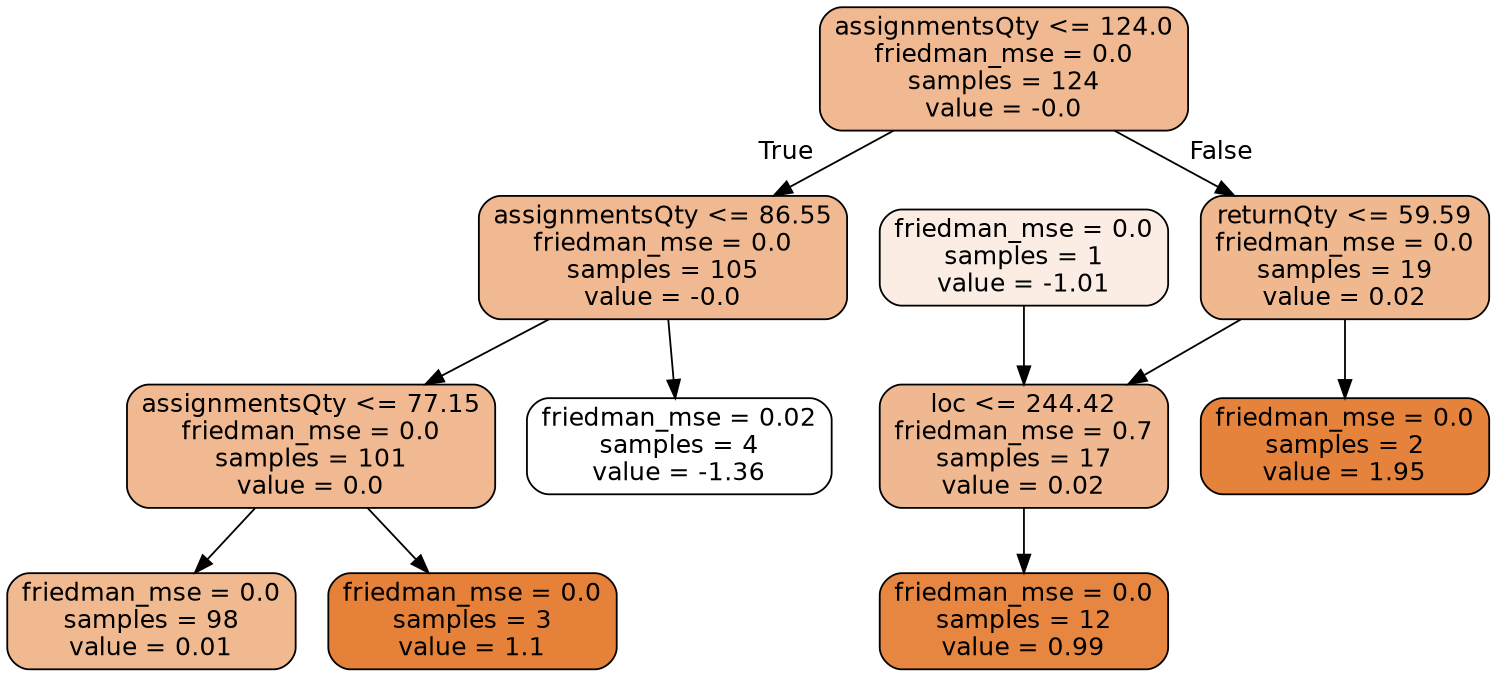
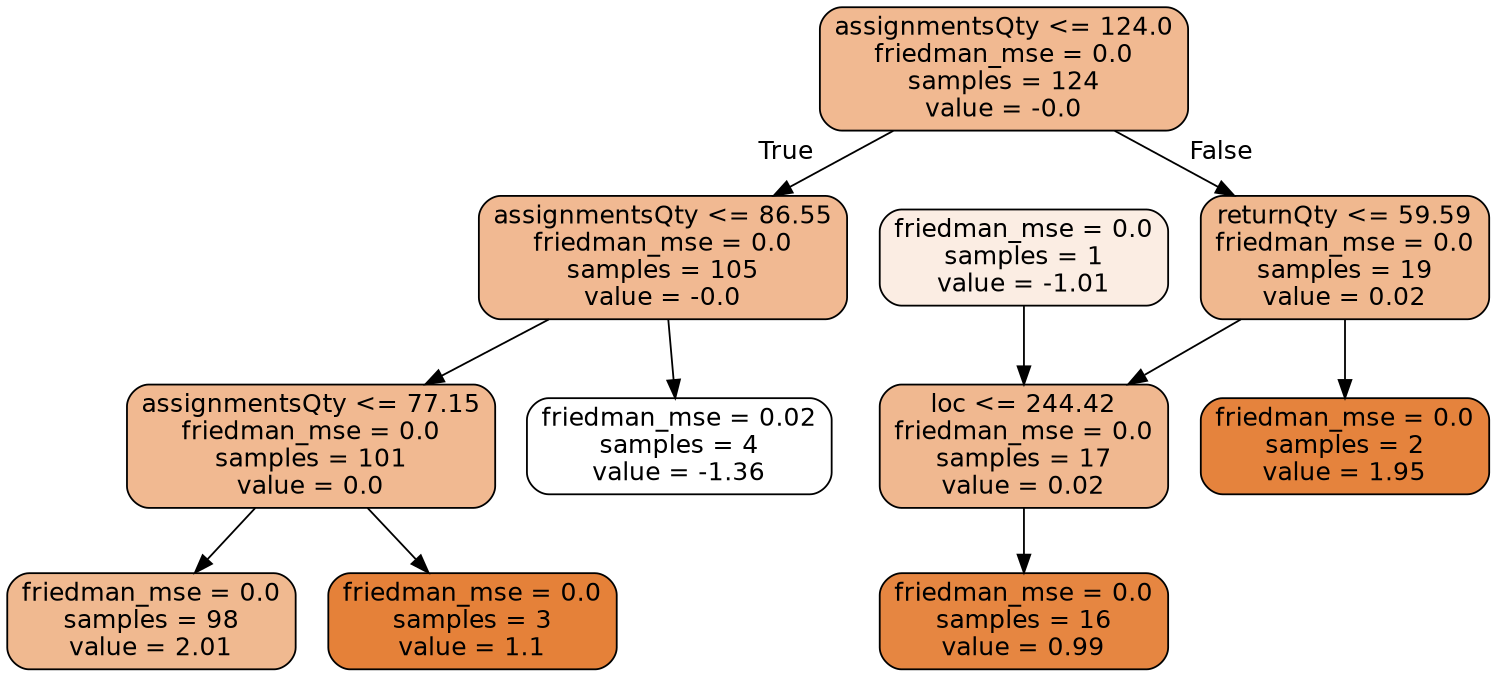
(1024, 446) -> (1024, 446)
(151, 621) -> (151, 621)
(1024, 621) -> (1024, 621)
